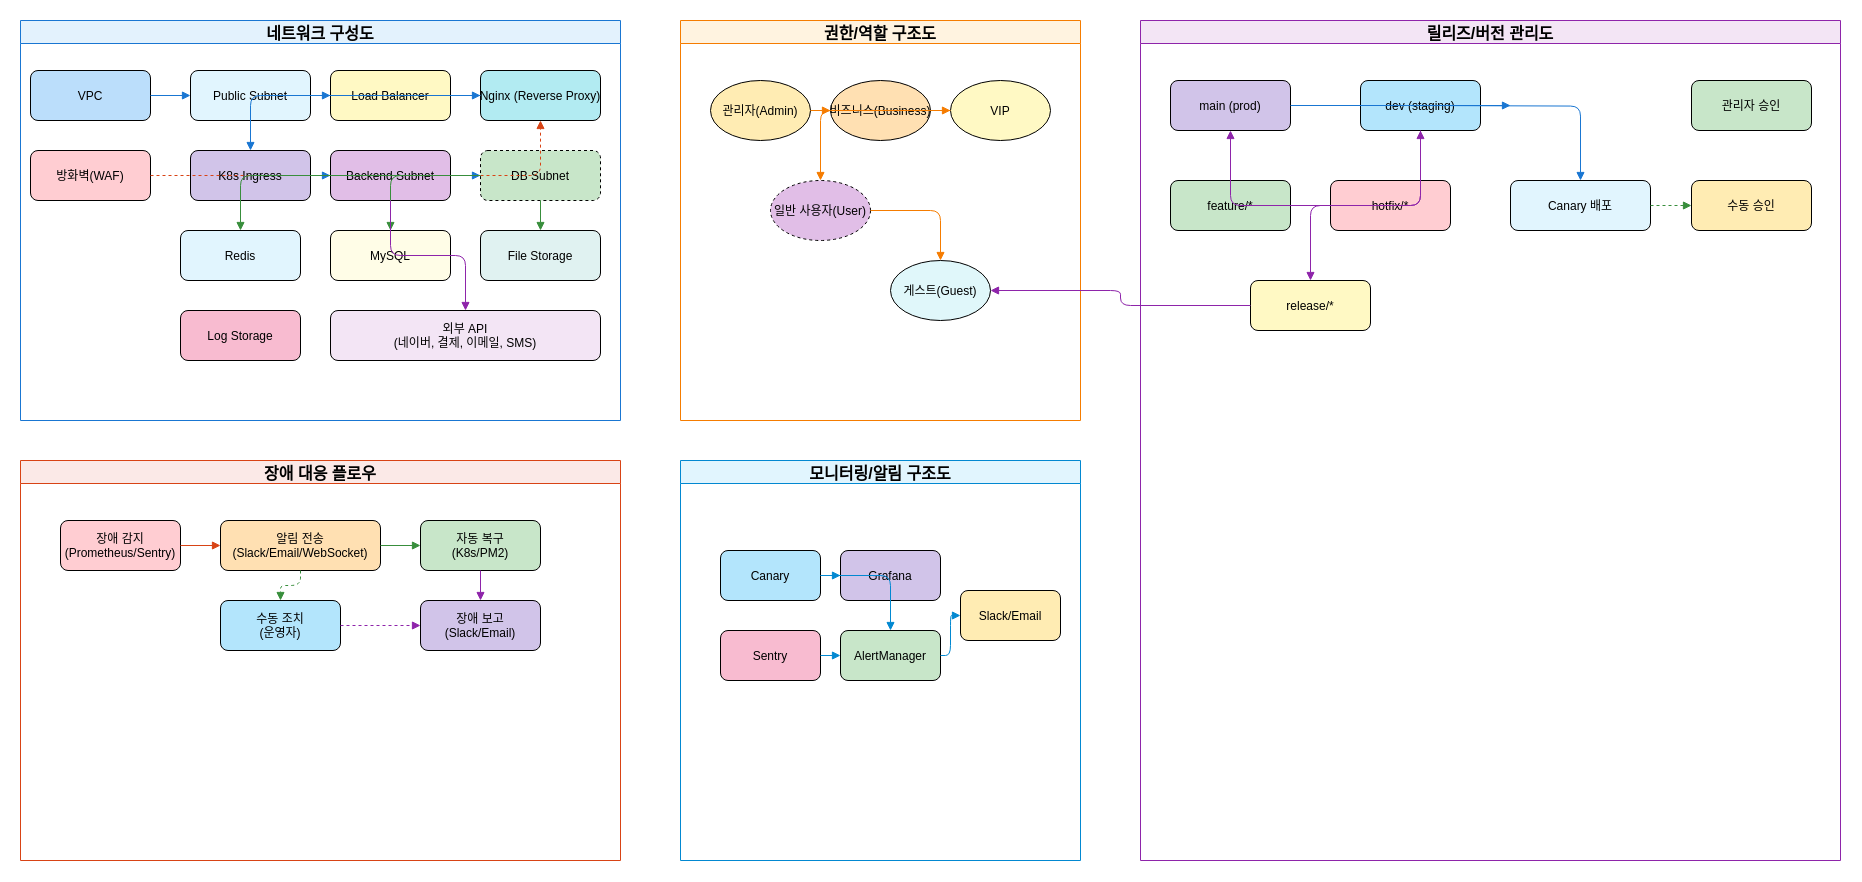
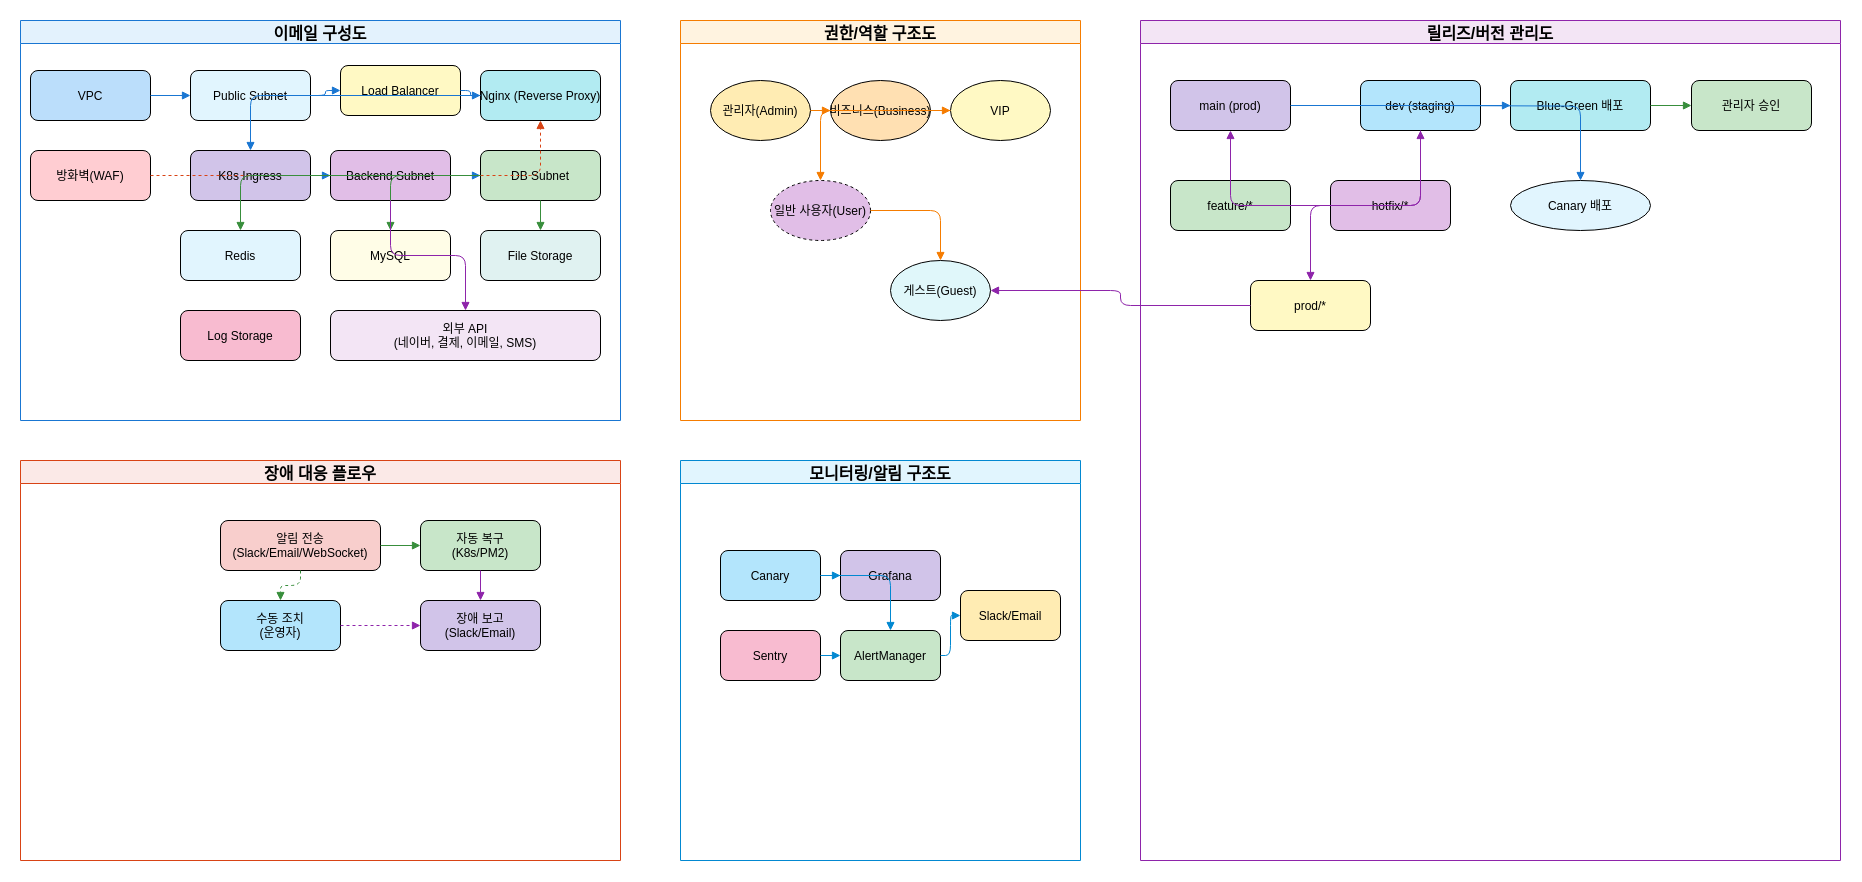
(320, 33) -> (320, 33)
(391, 96) -> (401, 91)
none -> (1581, 106)
none -> (1667, 106)
(541, 176) -> (541, 176)
(1391, 206) -> (1391, 206)
(1581, 206) -> (1581, 206)
(1667, 206) -> none
(1752, 206) -> none
(1310, 306) -> (1310, 306)
(121, 546) -> none
(196, 546) -> none
(301, 546) -> (301, 546)
